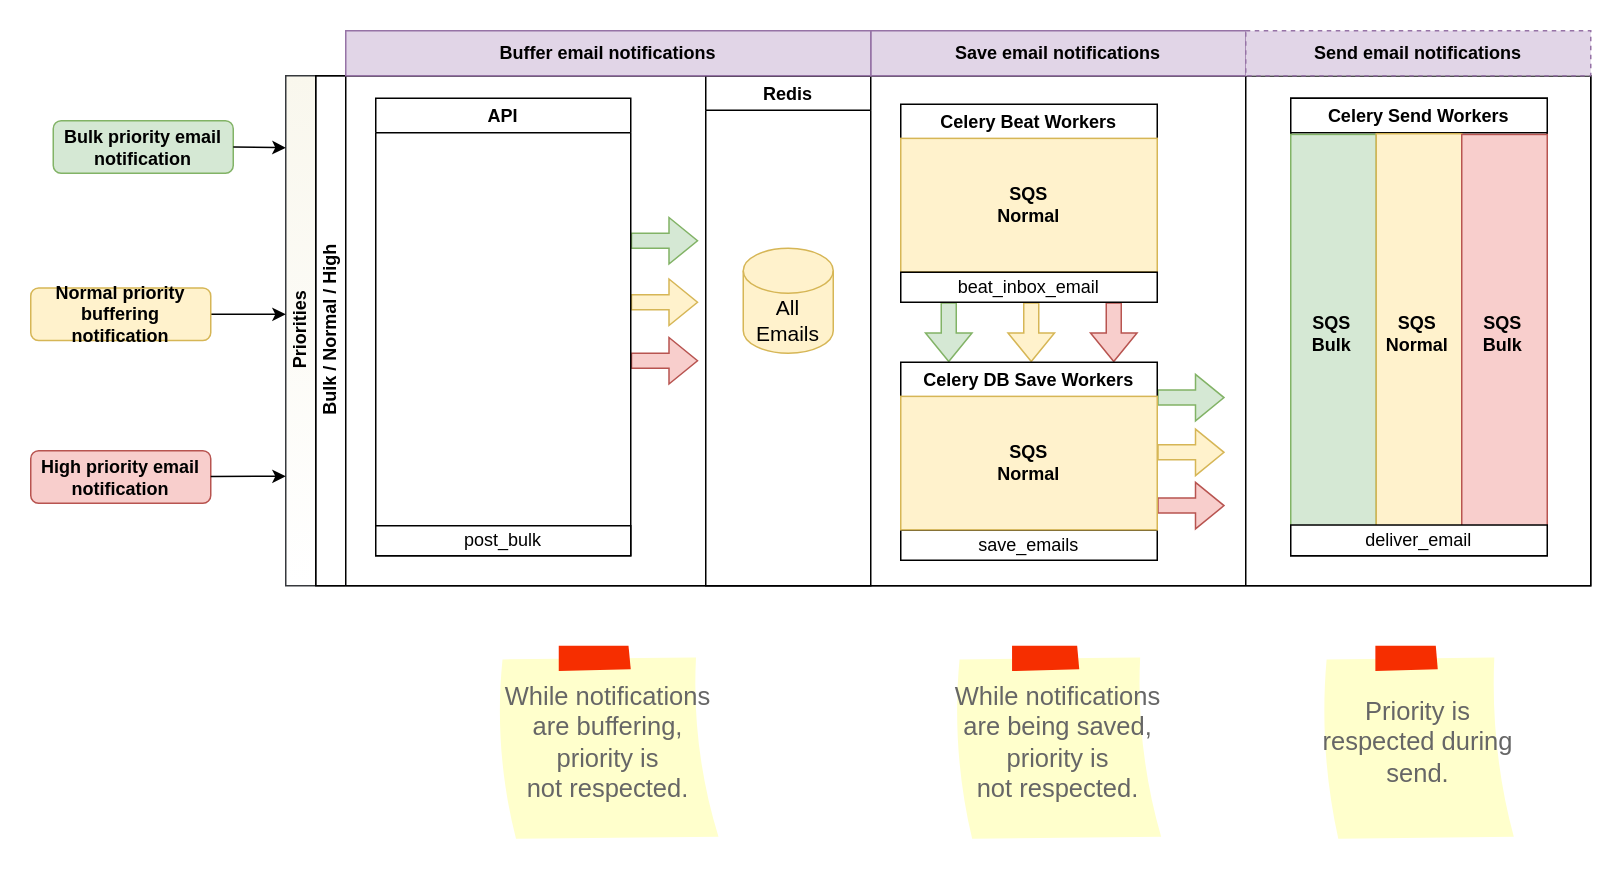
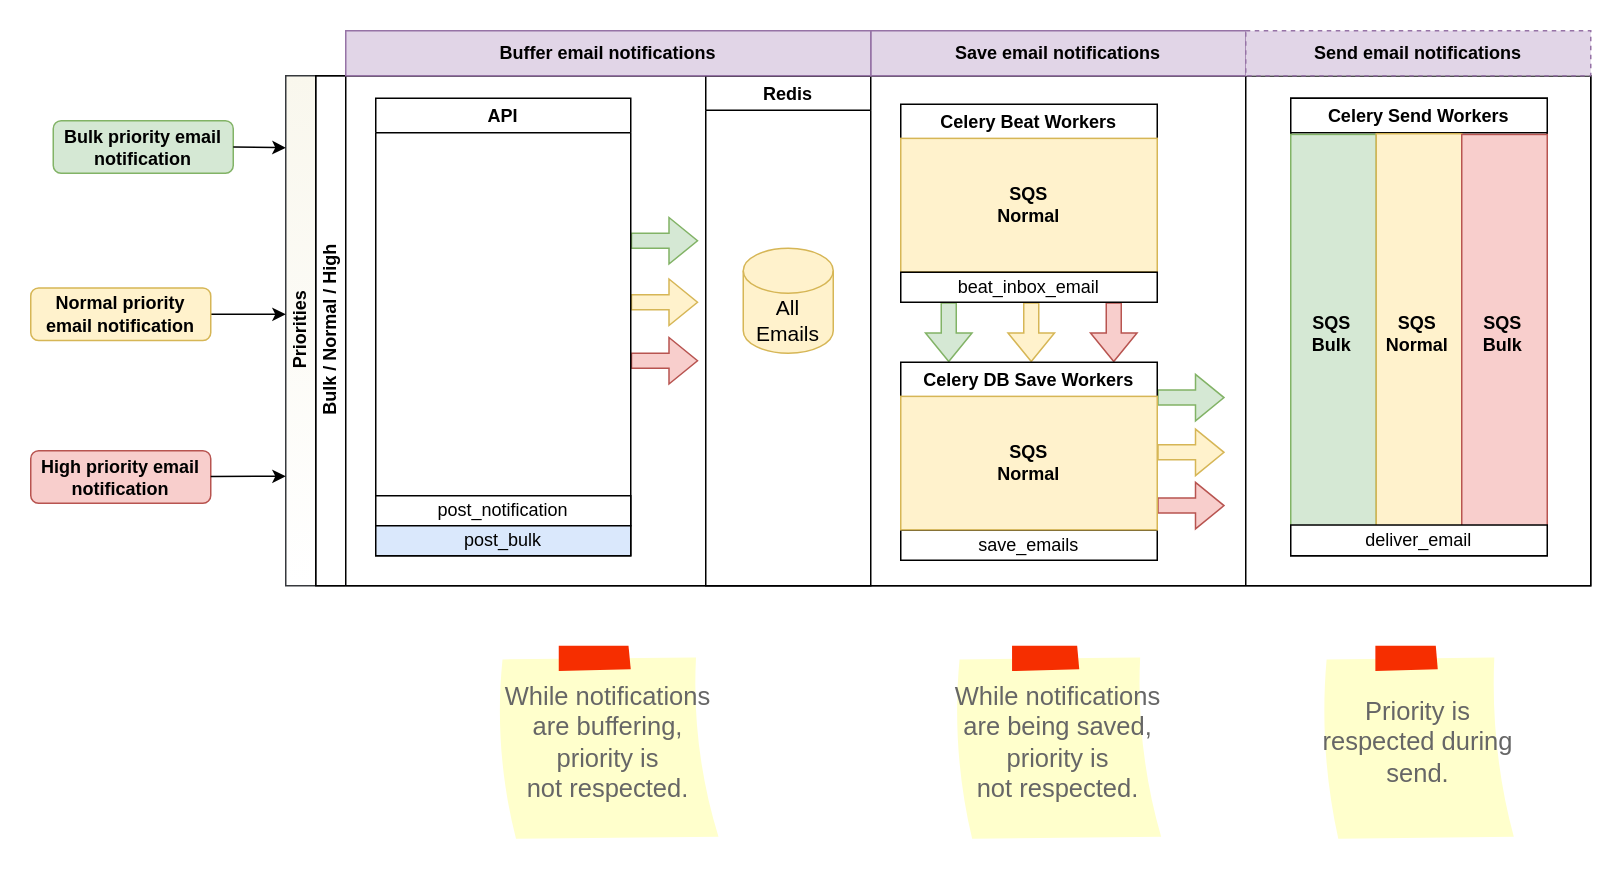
(121, 314) -> (121, 314)
none -> (503, 511)
(503, 541) -> (503, 541)
